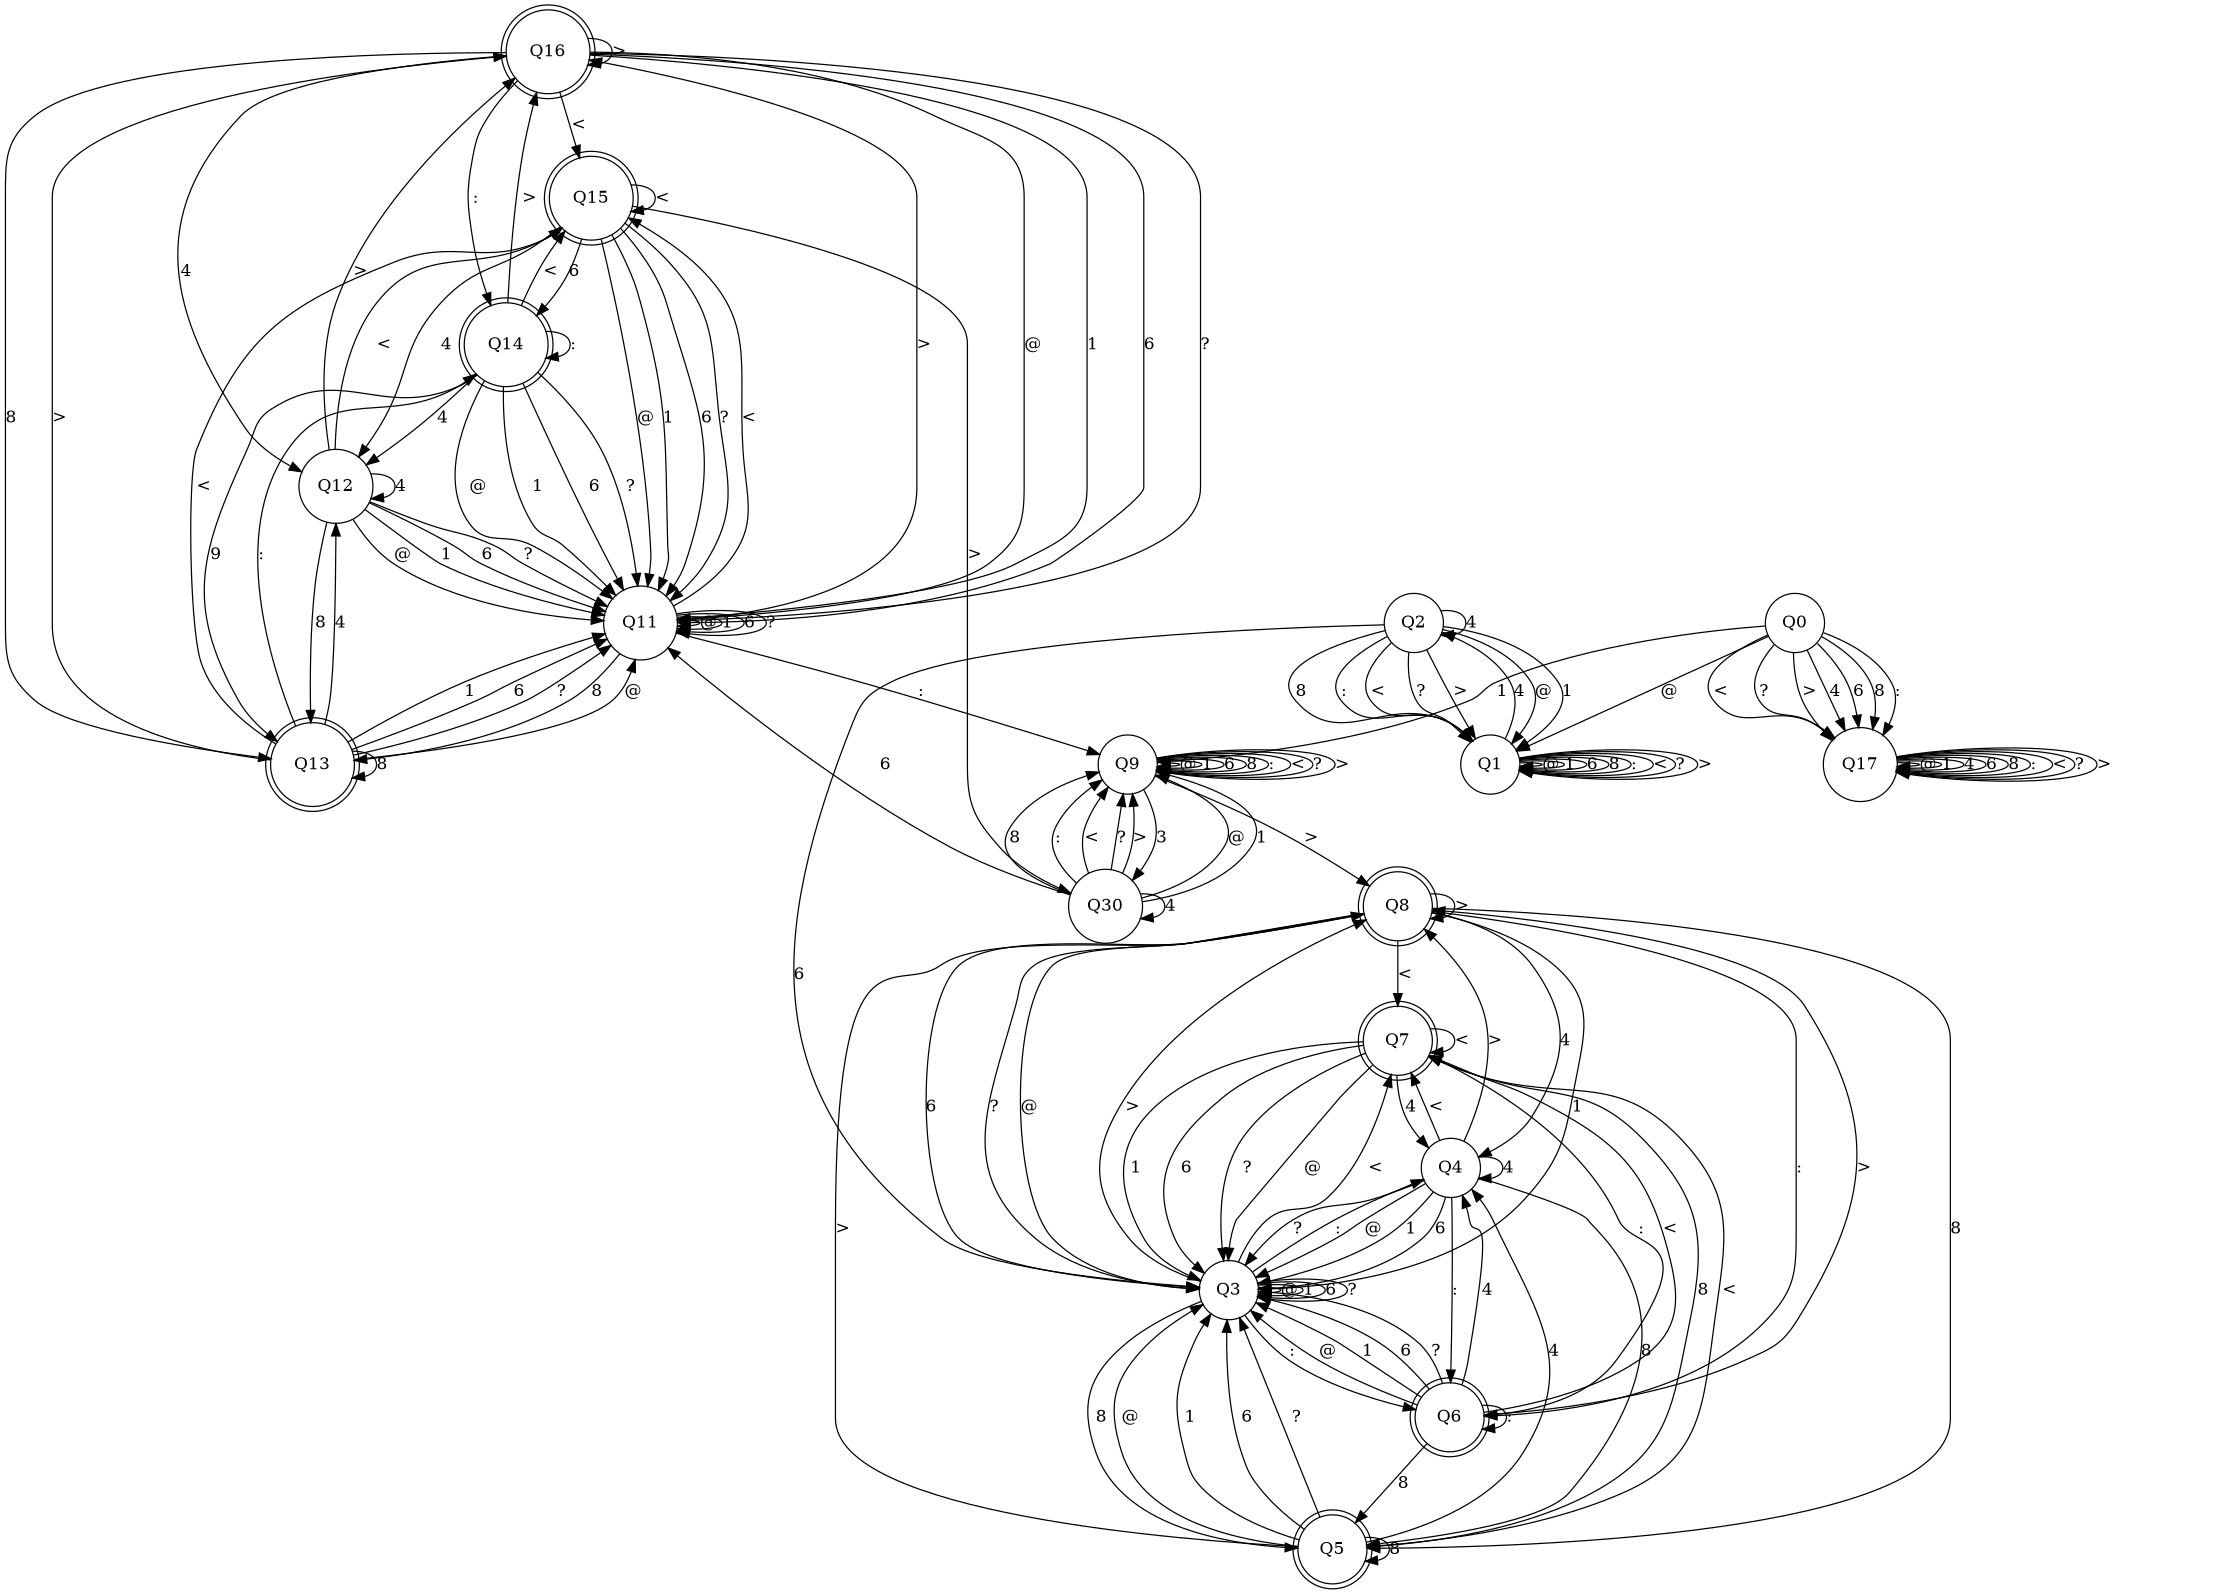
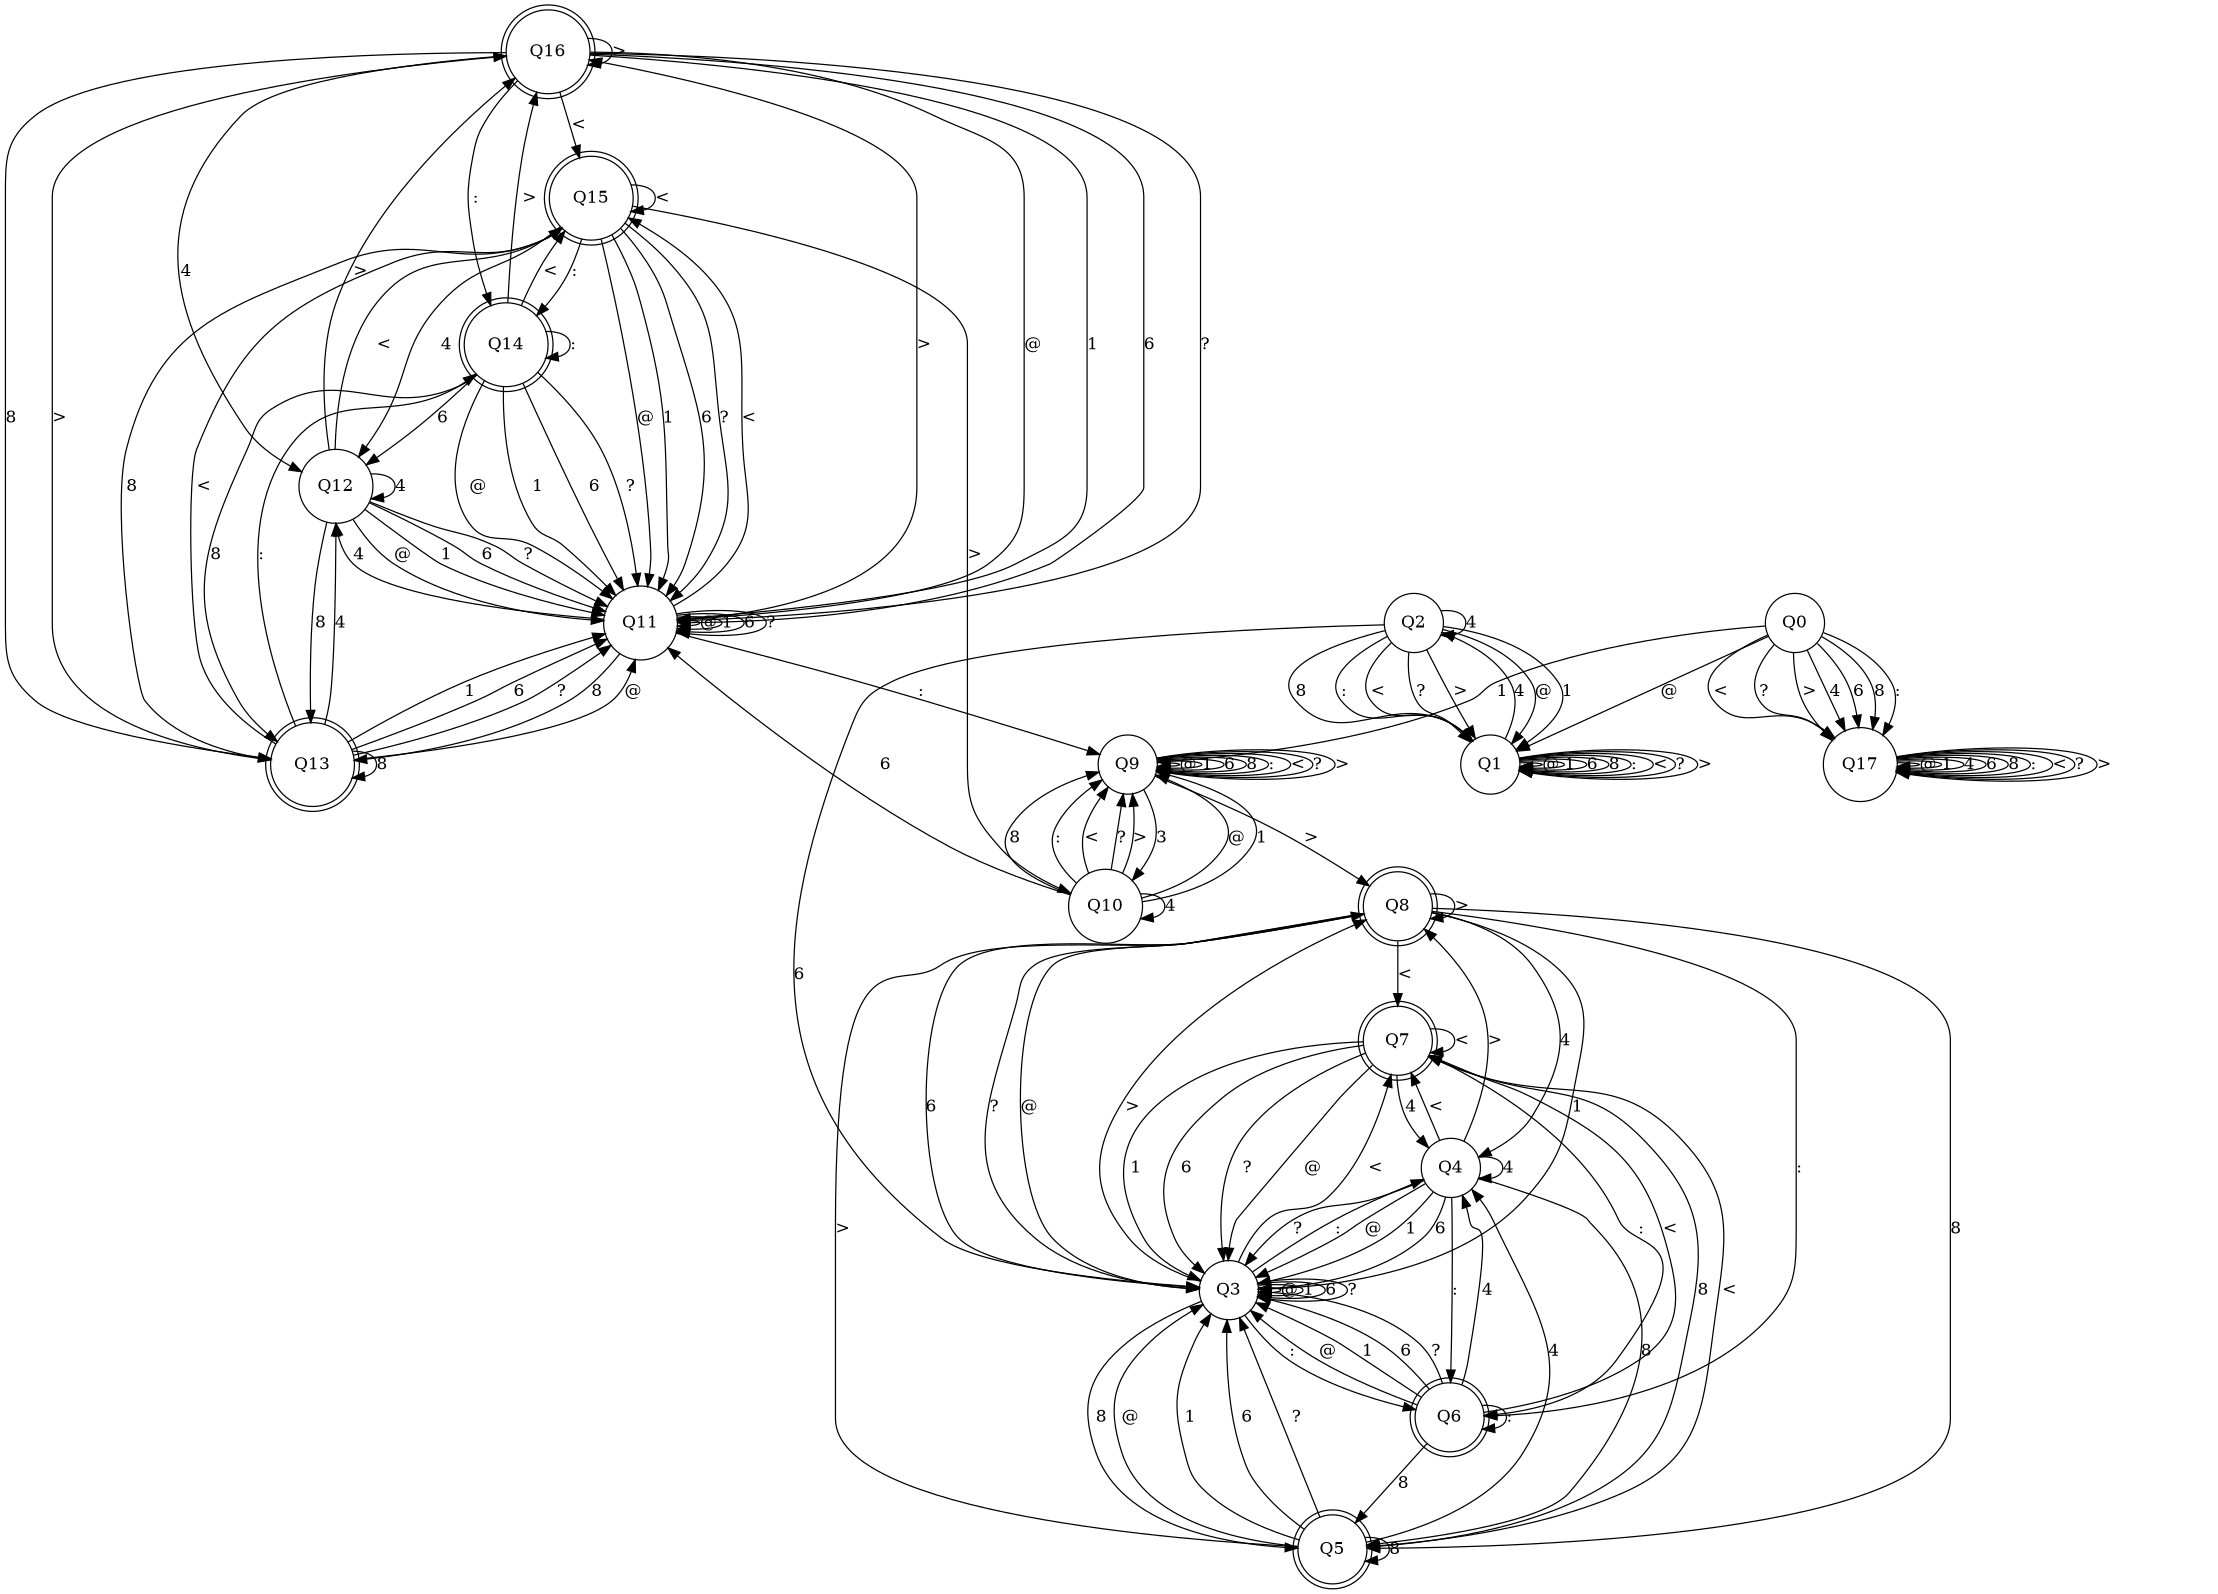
(575, 271) -> (575, 271)
none -> (153, 382)
(443, 418) -> (443, 418)
(216, 555) -> (216, 555)
none -> (445, 598)
(1106, 906) -> (1106, 906)
(1856, 1142) -> none
